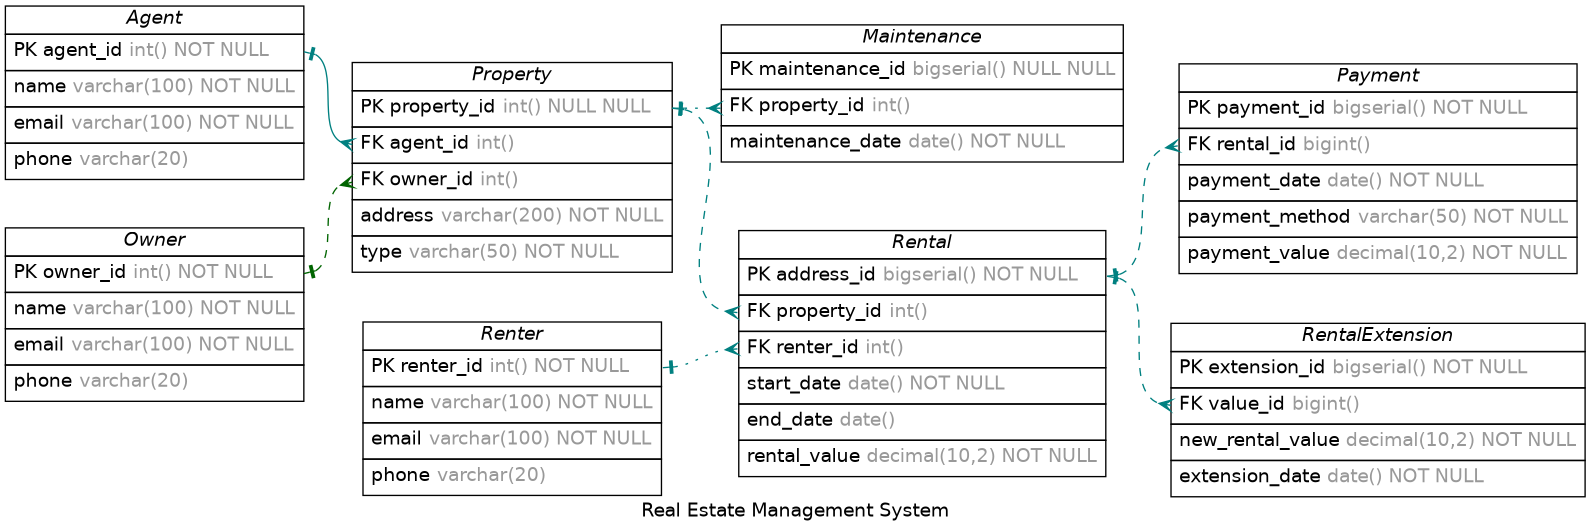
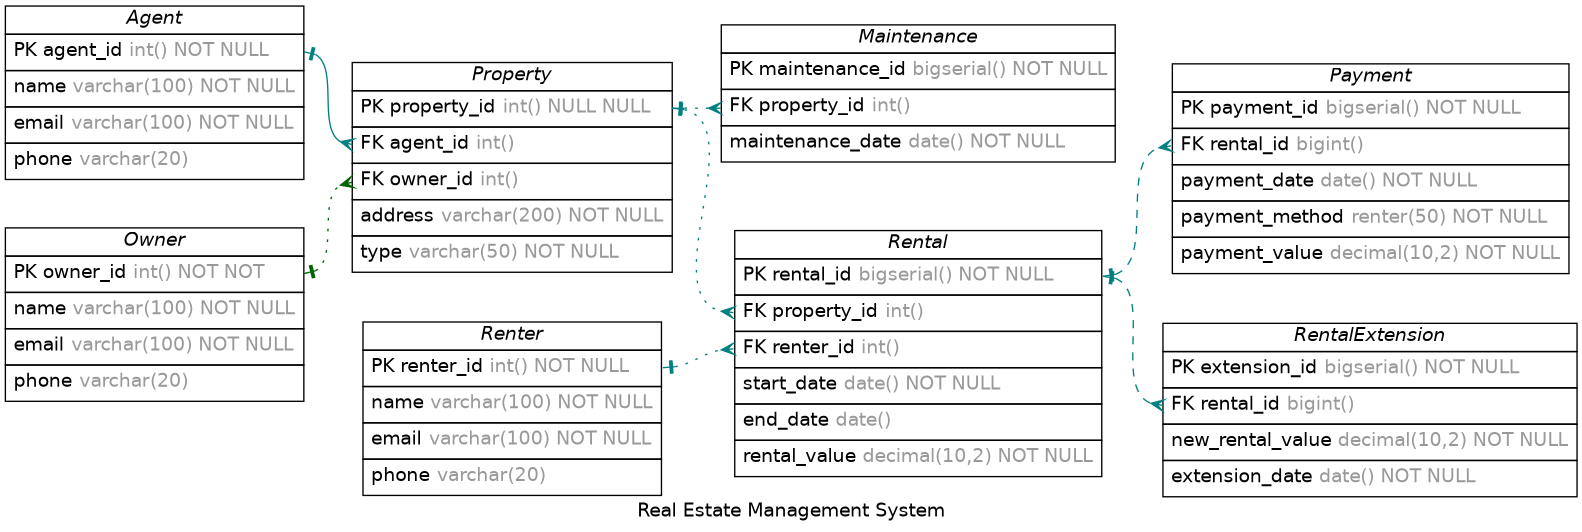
(1014, 69) -> (1010, 69)
(705, 210) -> (703, 210)
(1463, 217) -> (1449, 217)
(328, 228) -> (328, 228)
(203, 272) -> (199, 272)
(815, 275) -> (801, 275)
(1236, 404) -> (1229, 404)
